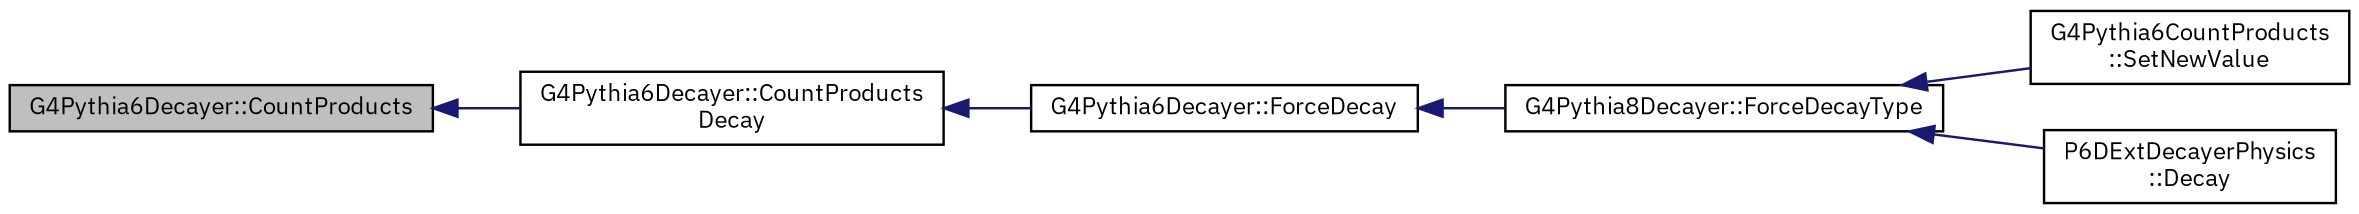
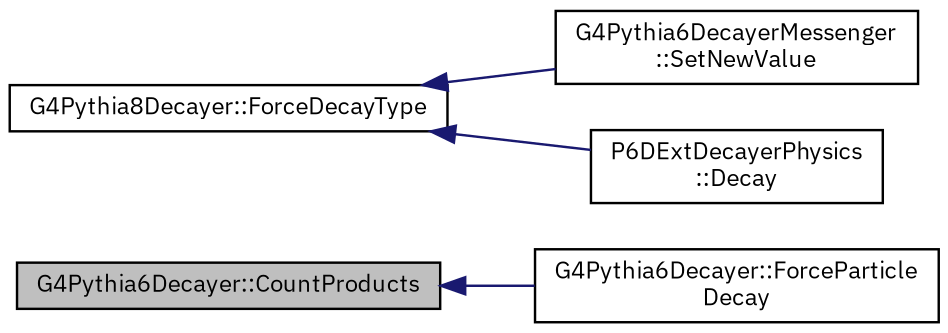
(2190, 47) -> (737, 47)
(732, 108) -> (737, 286)
(1224, 108) -> none
